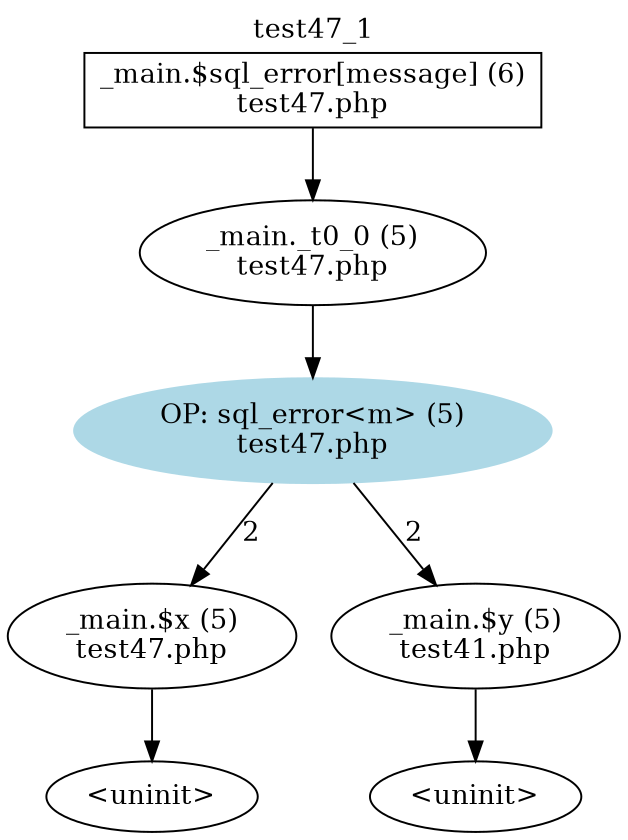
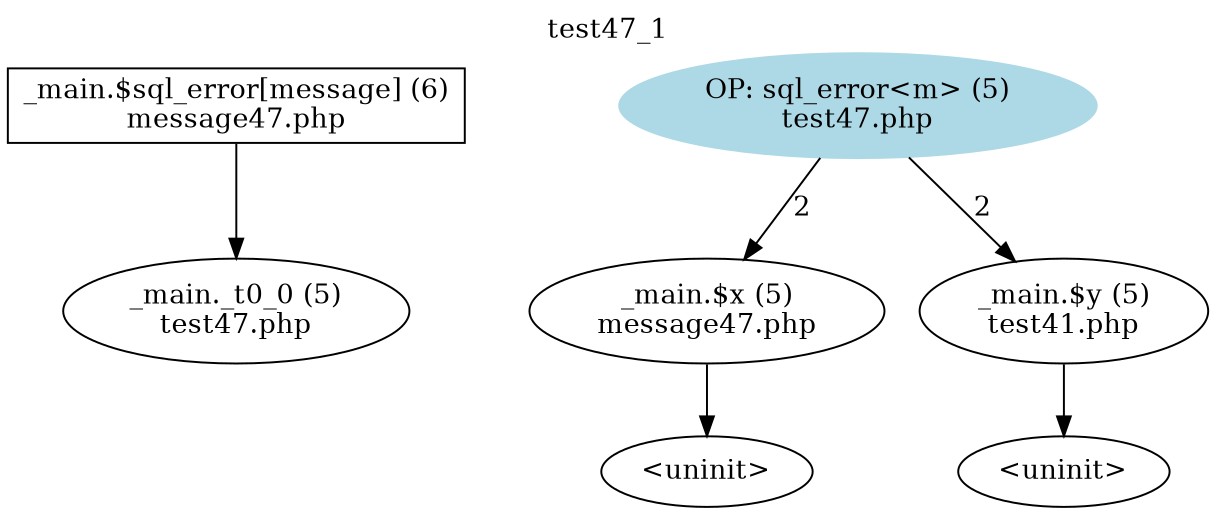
(313, 90) -> (236, 106)
(313, 332) -> none
(152, 636) -> (707, 311)
